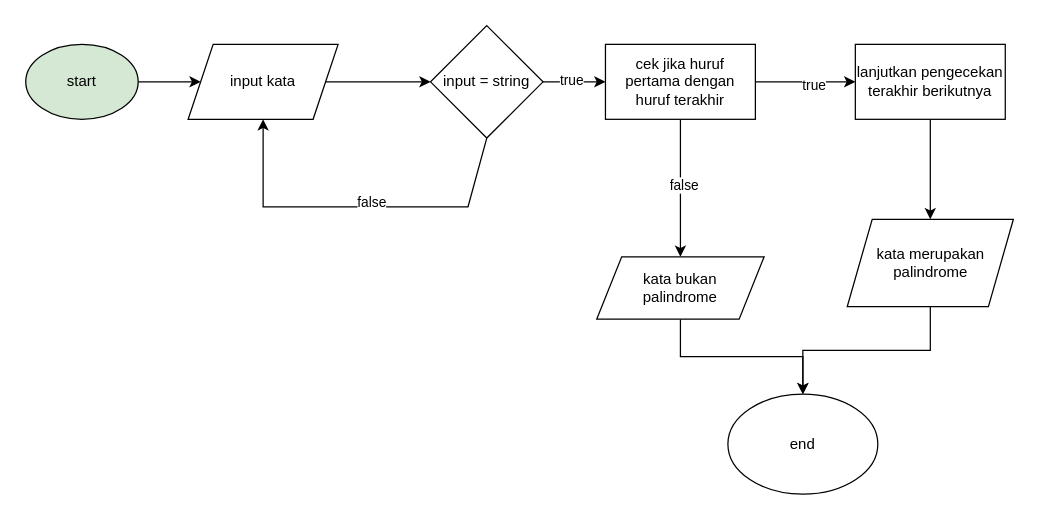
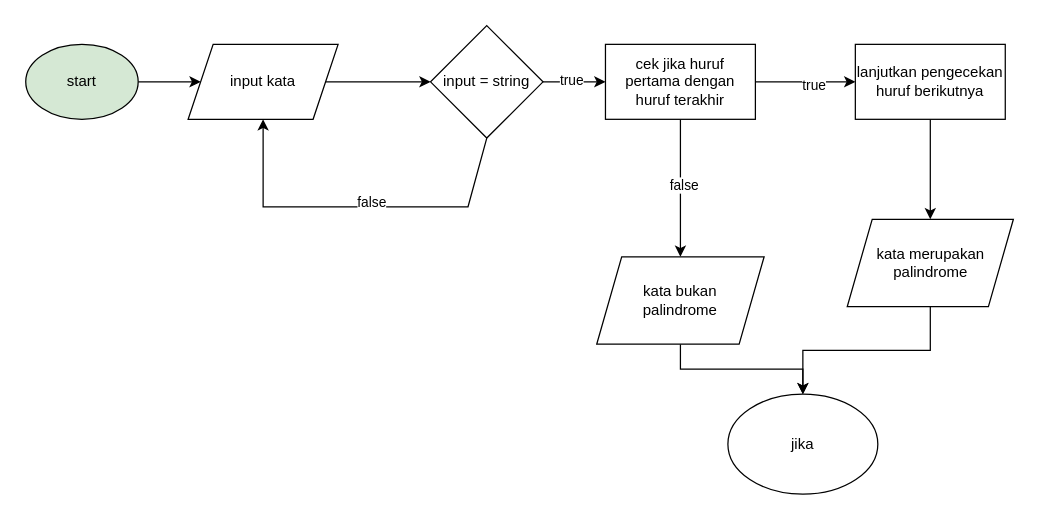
(931, 82) -> (931, 82)
(681, 288) -> (681, 301)
(803, 444) -> (803, 444)
